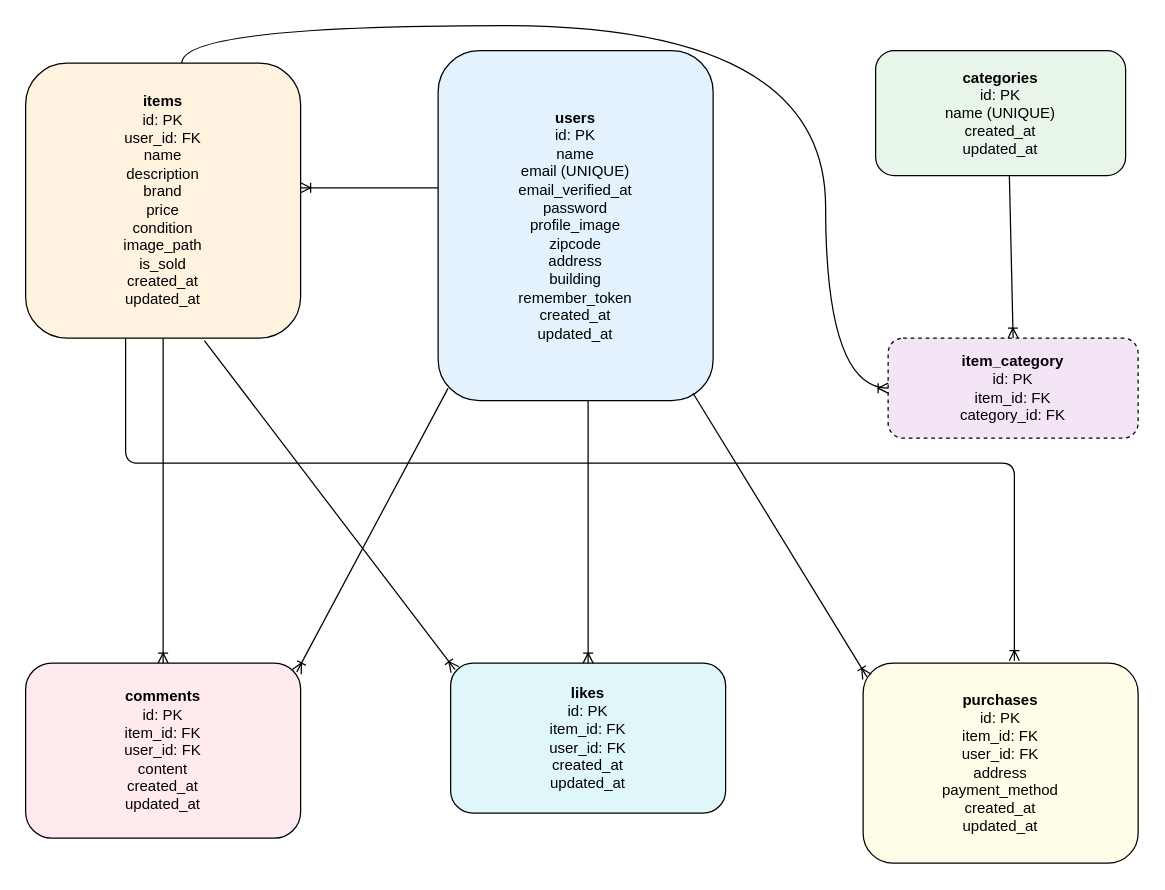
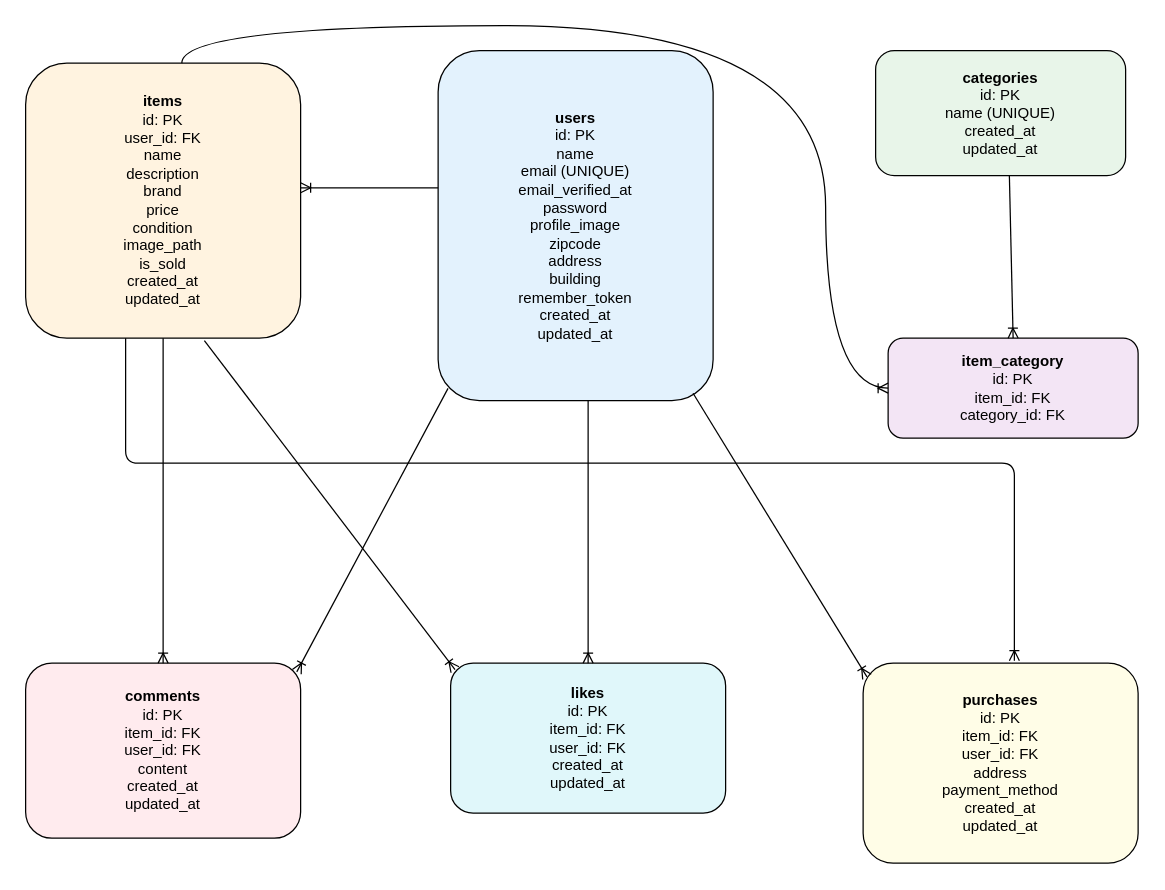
(1013, 388) -> (1013, 388)
